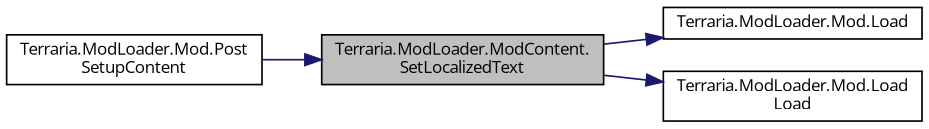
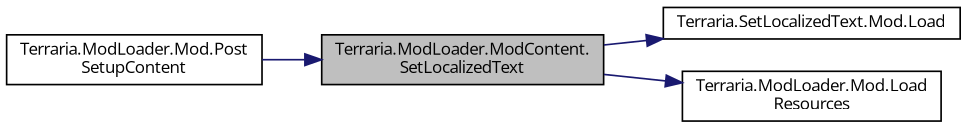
(793, 23) -> (812, 23)
(793, 96) -> (812, 96)
